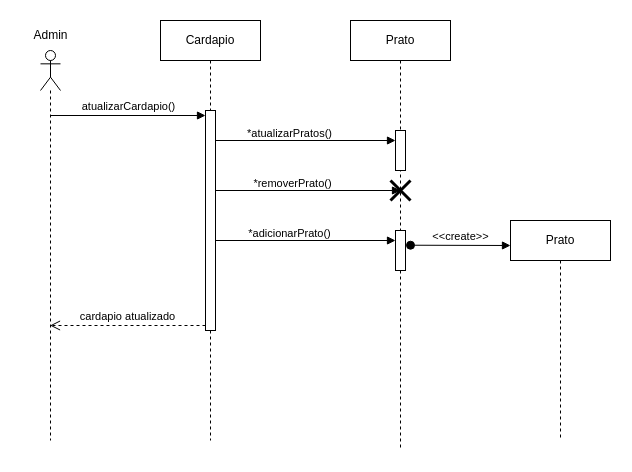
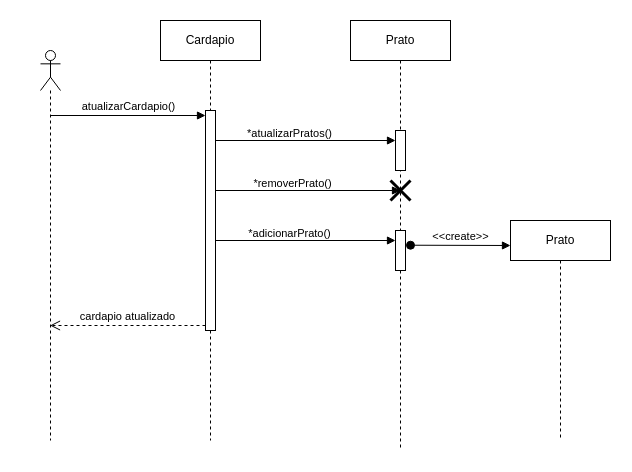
(51, 36) -> none
